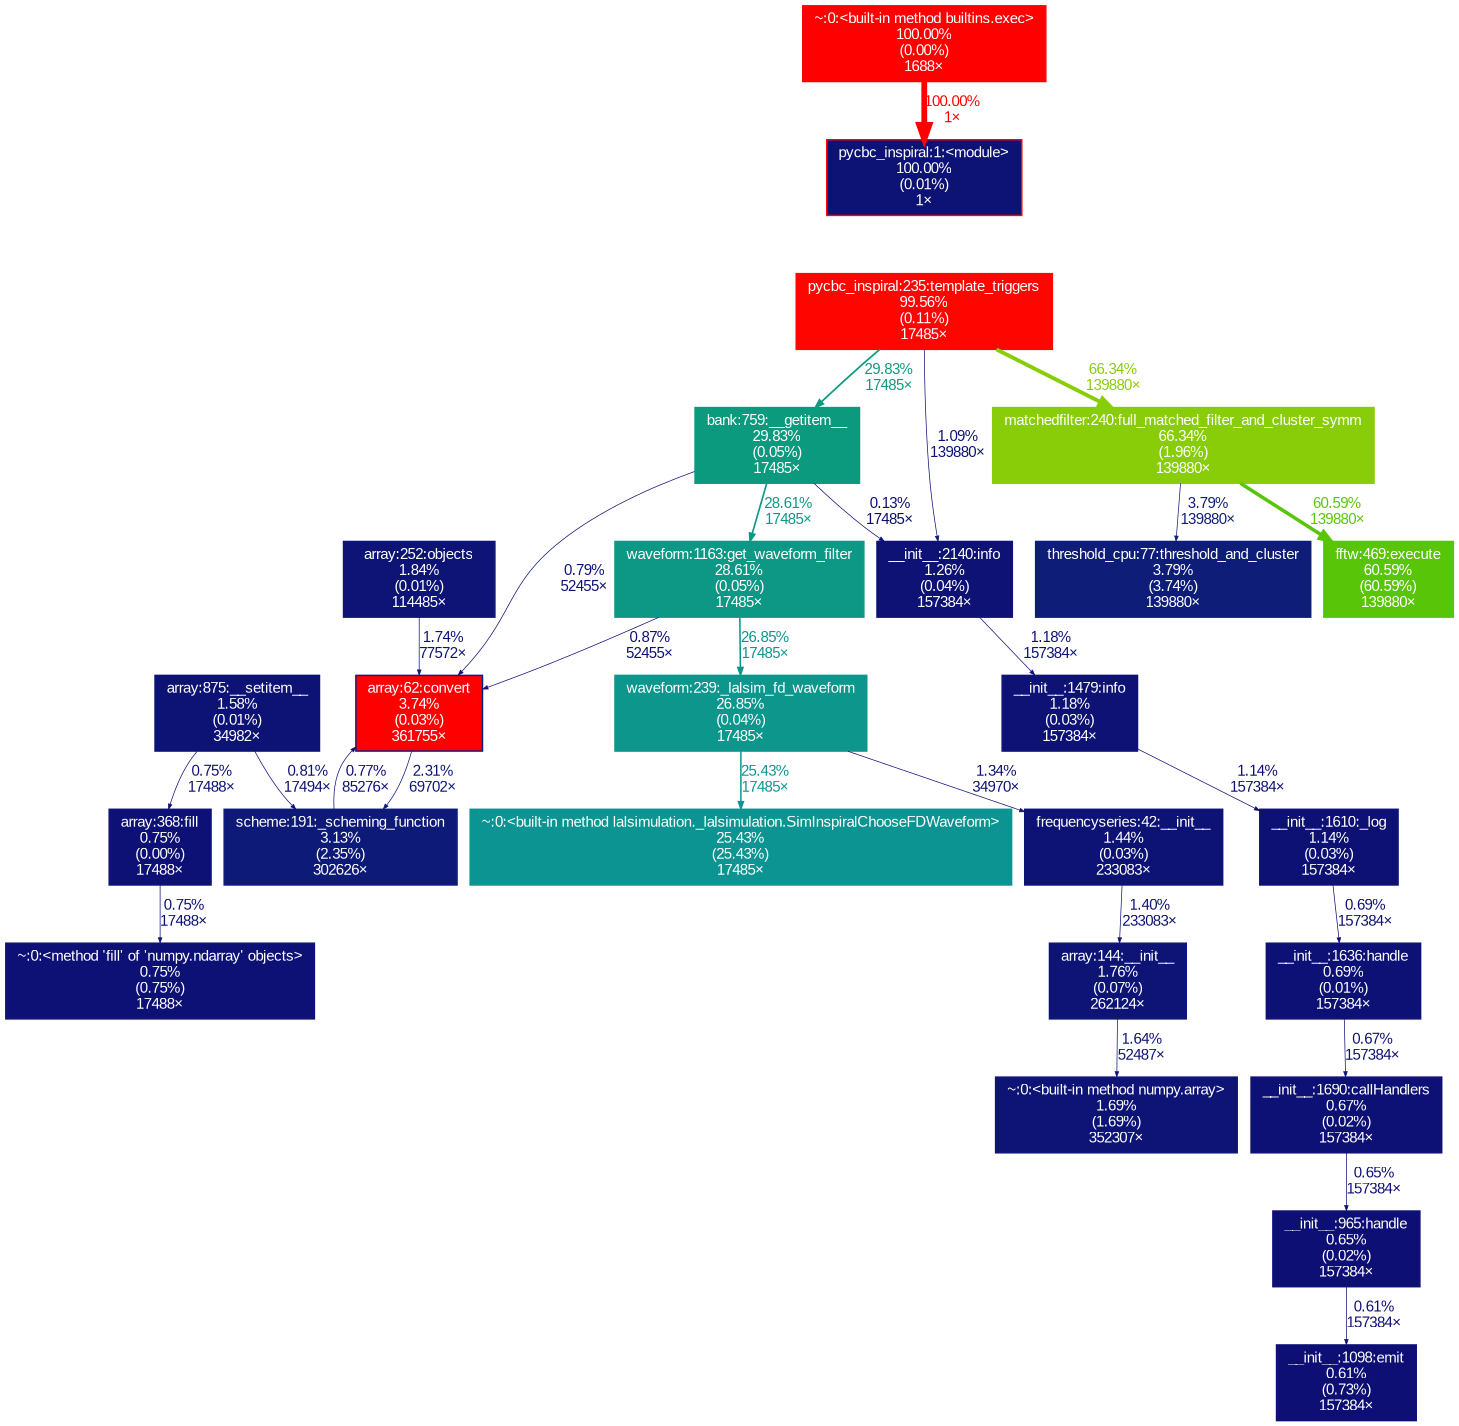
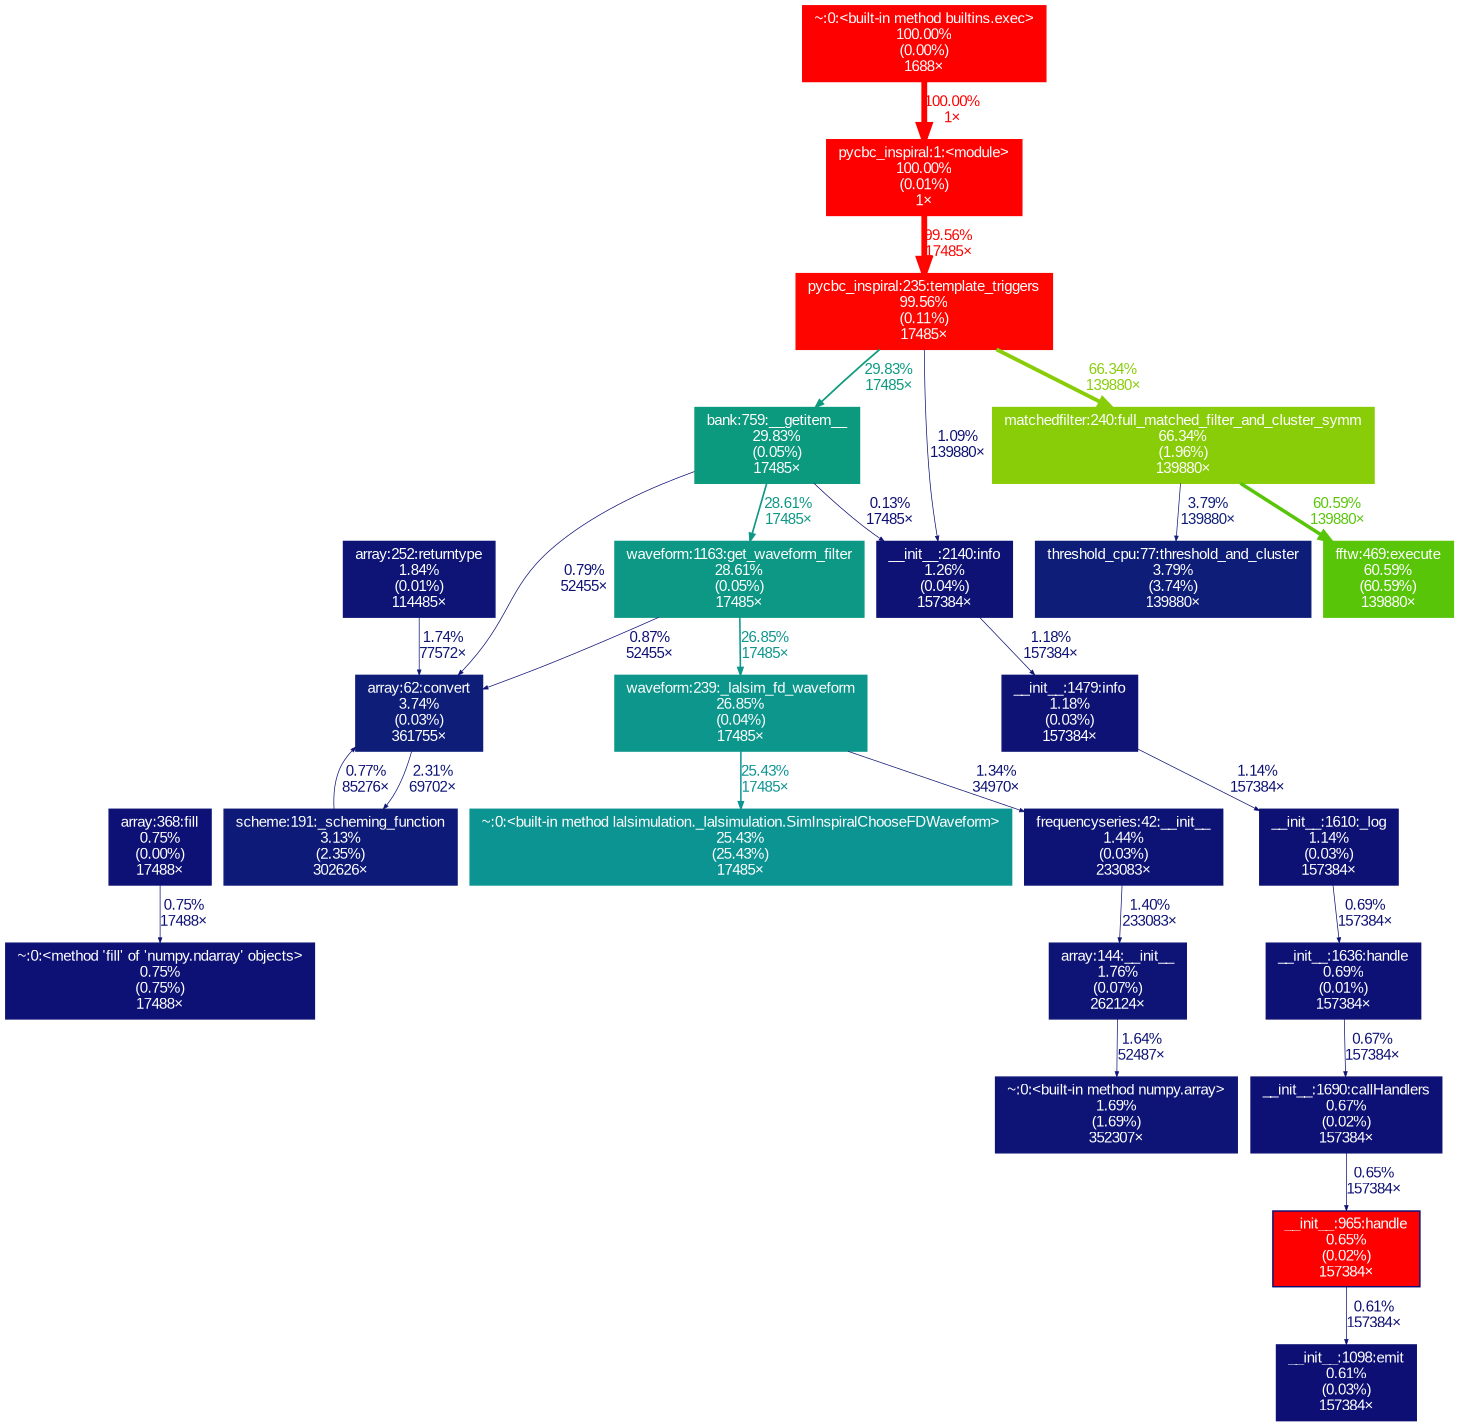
(924, 178) -> (924, 178)
none -> (924, 237)
(419, 579) -> (419, 579)
(237, 713) -> none
(419, 713) -> (419, 713)
(1346, 1249) -> (1346, 1249)
(1346, 1383) -> (1346, 1383)
